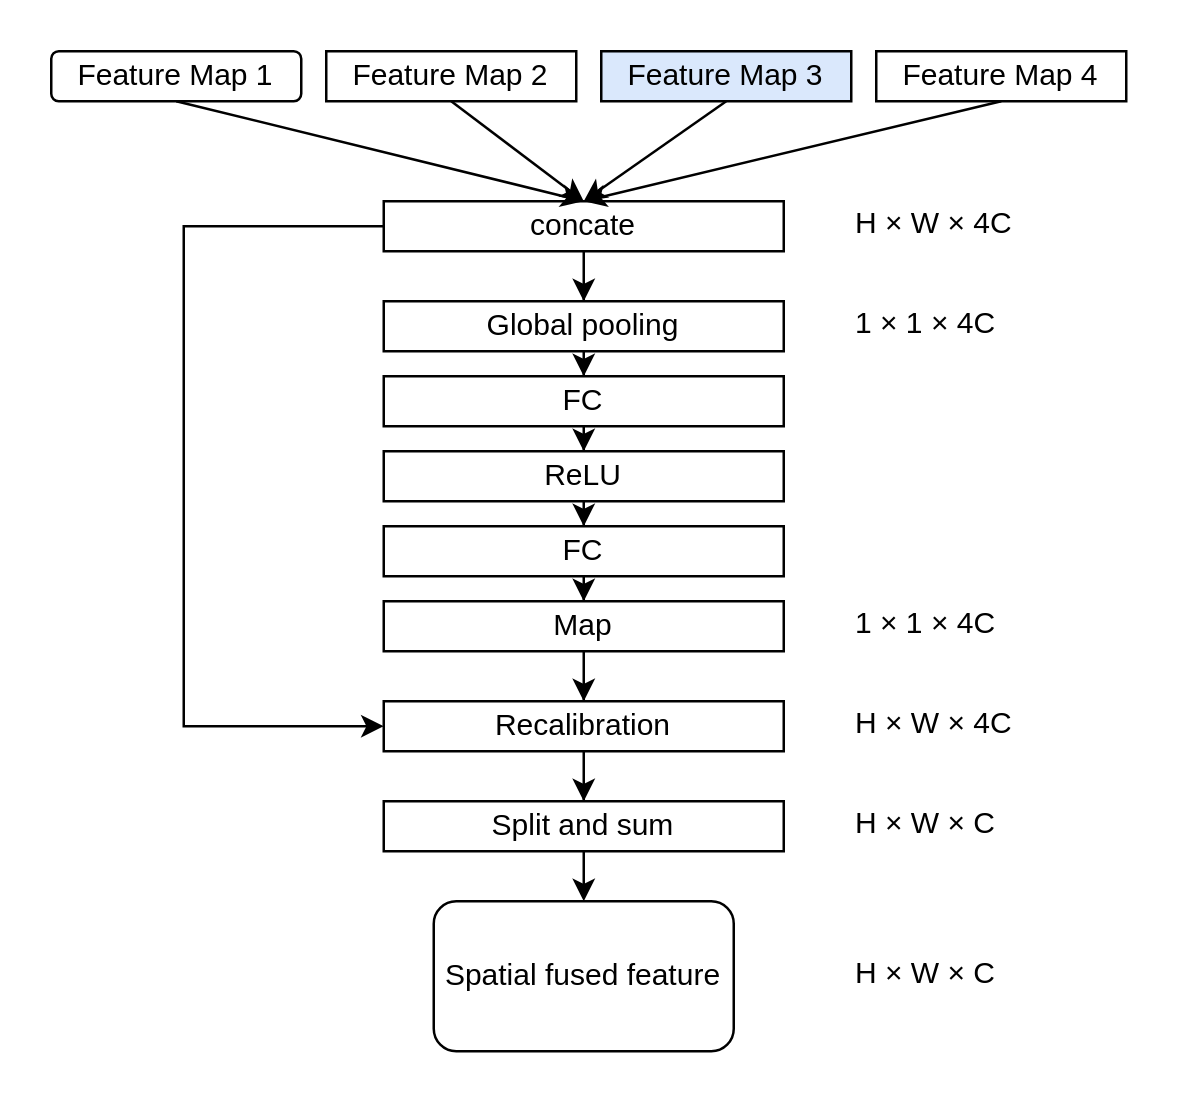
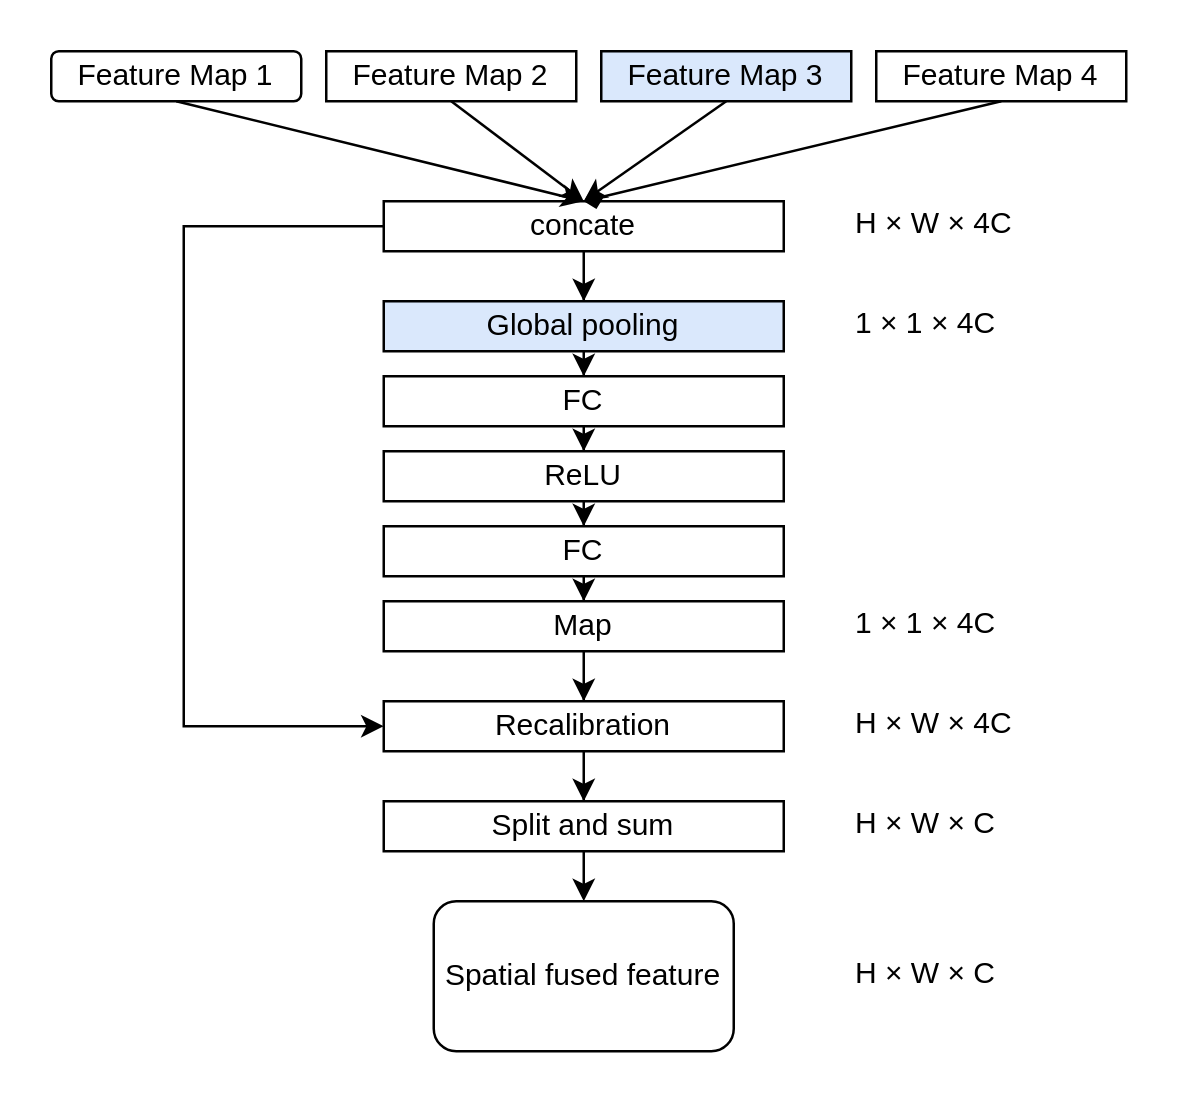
(602, 197) -> (603, 197)
(584, 326) -> (584, 326)
